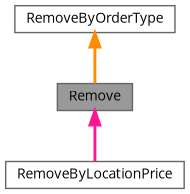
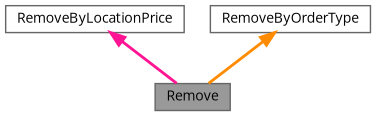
(95, 143) -> (149, 62)
